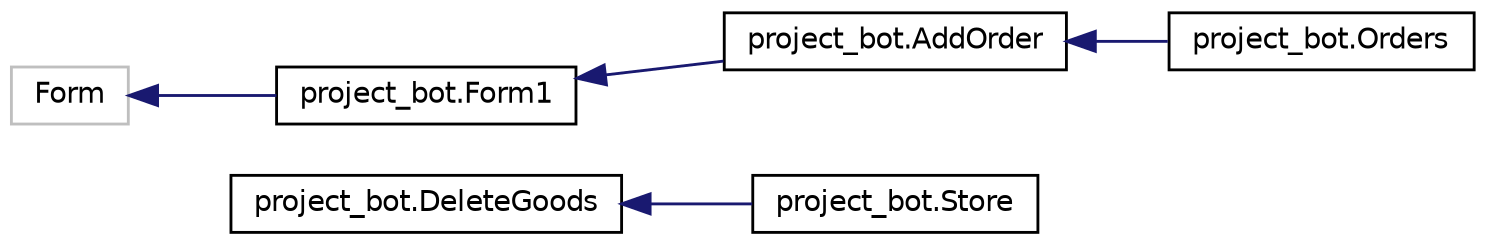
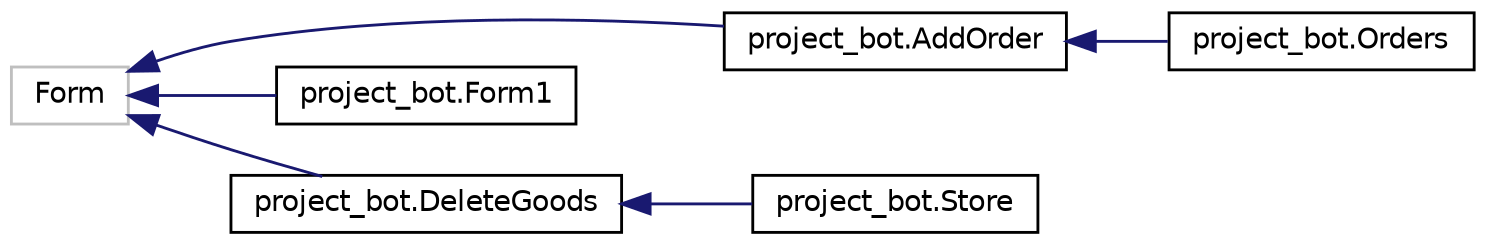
(665, 68) -> (438, 22)
none -> (239, 152)
